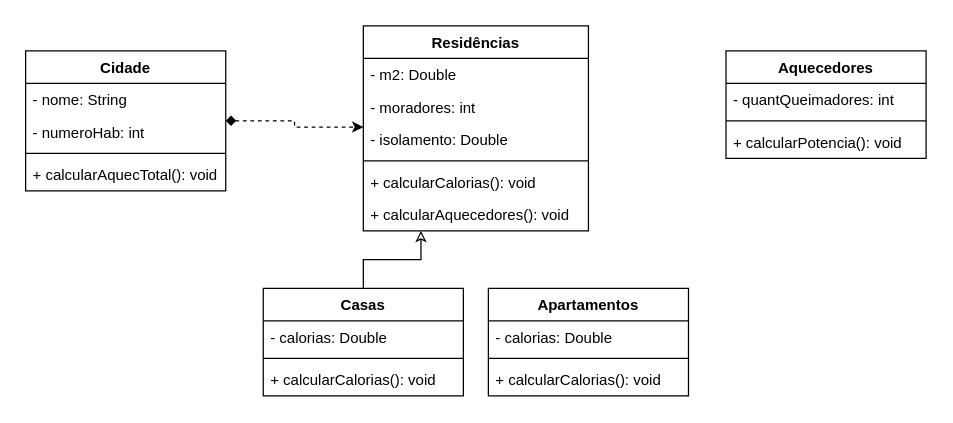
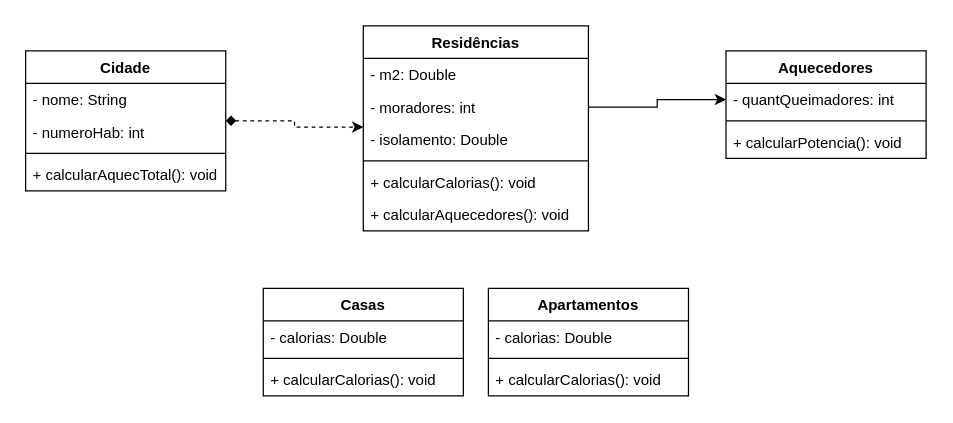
none -> (657, 107)
(387, 259) -> none
